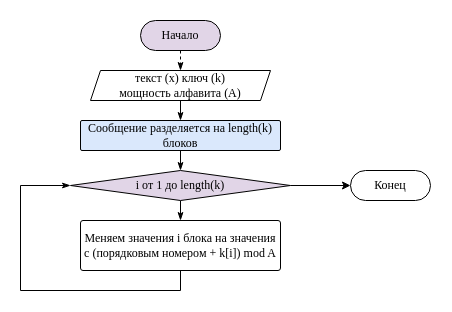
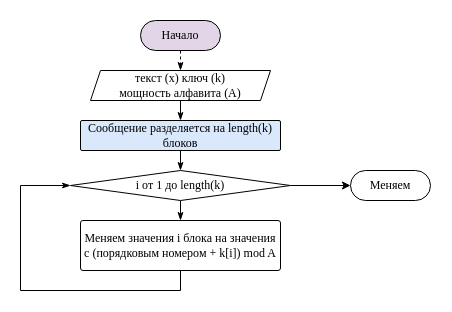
(181, 186) -> (181, 186)
(391, 186) -> (391, 186)
